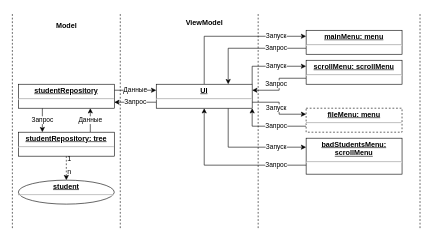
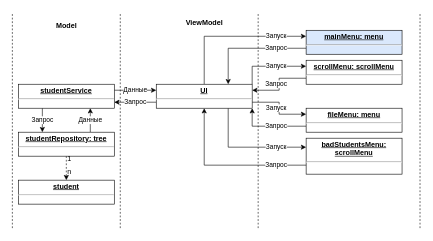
(354, 42) -> (354, 42)
(52, 89) -> (46, 89)
(354, 120) -> (354, 120)
(66, 192) -> (66, 192)
